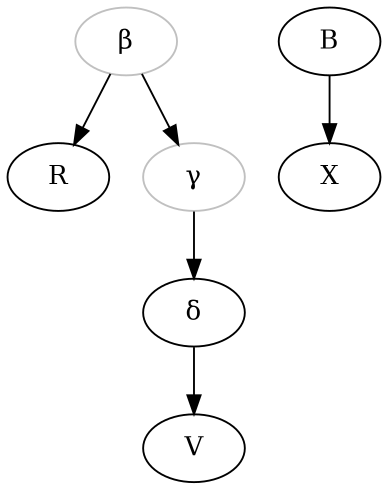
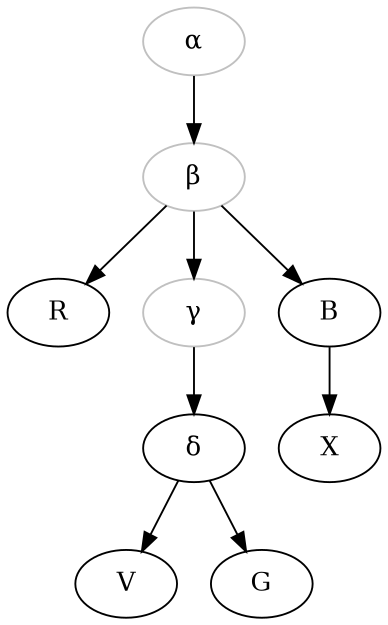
none -> (194, 41)
none -> (255, 238)
none -> (262, 584)
